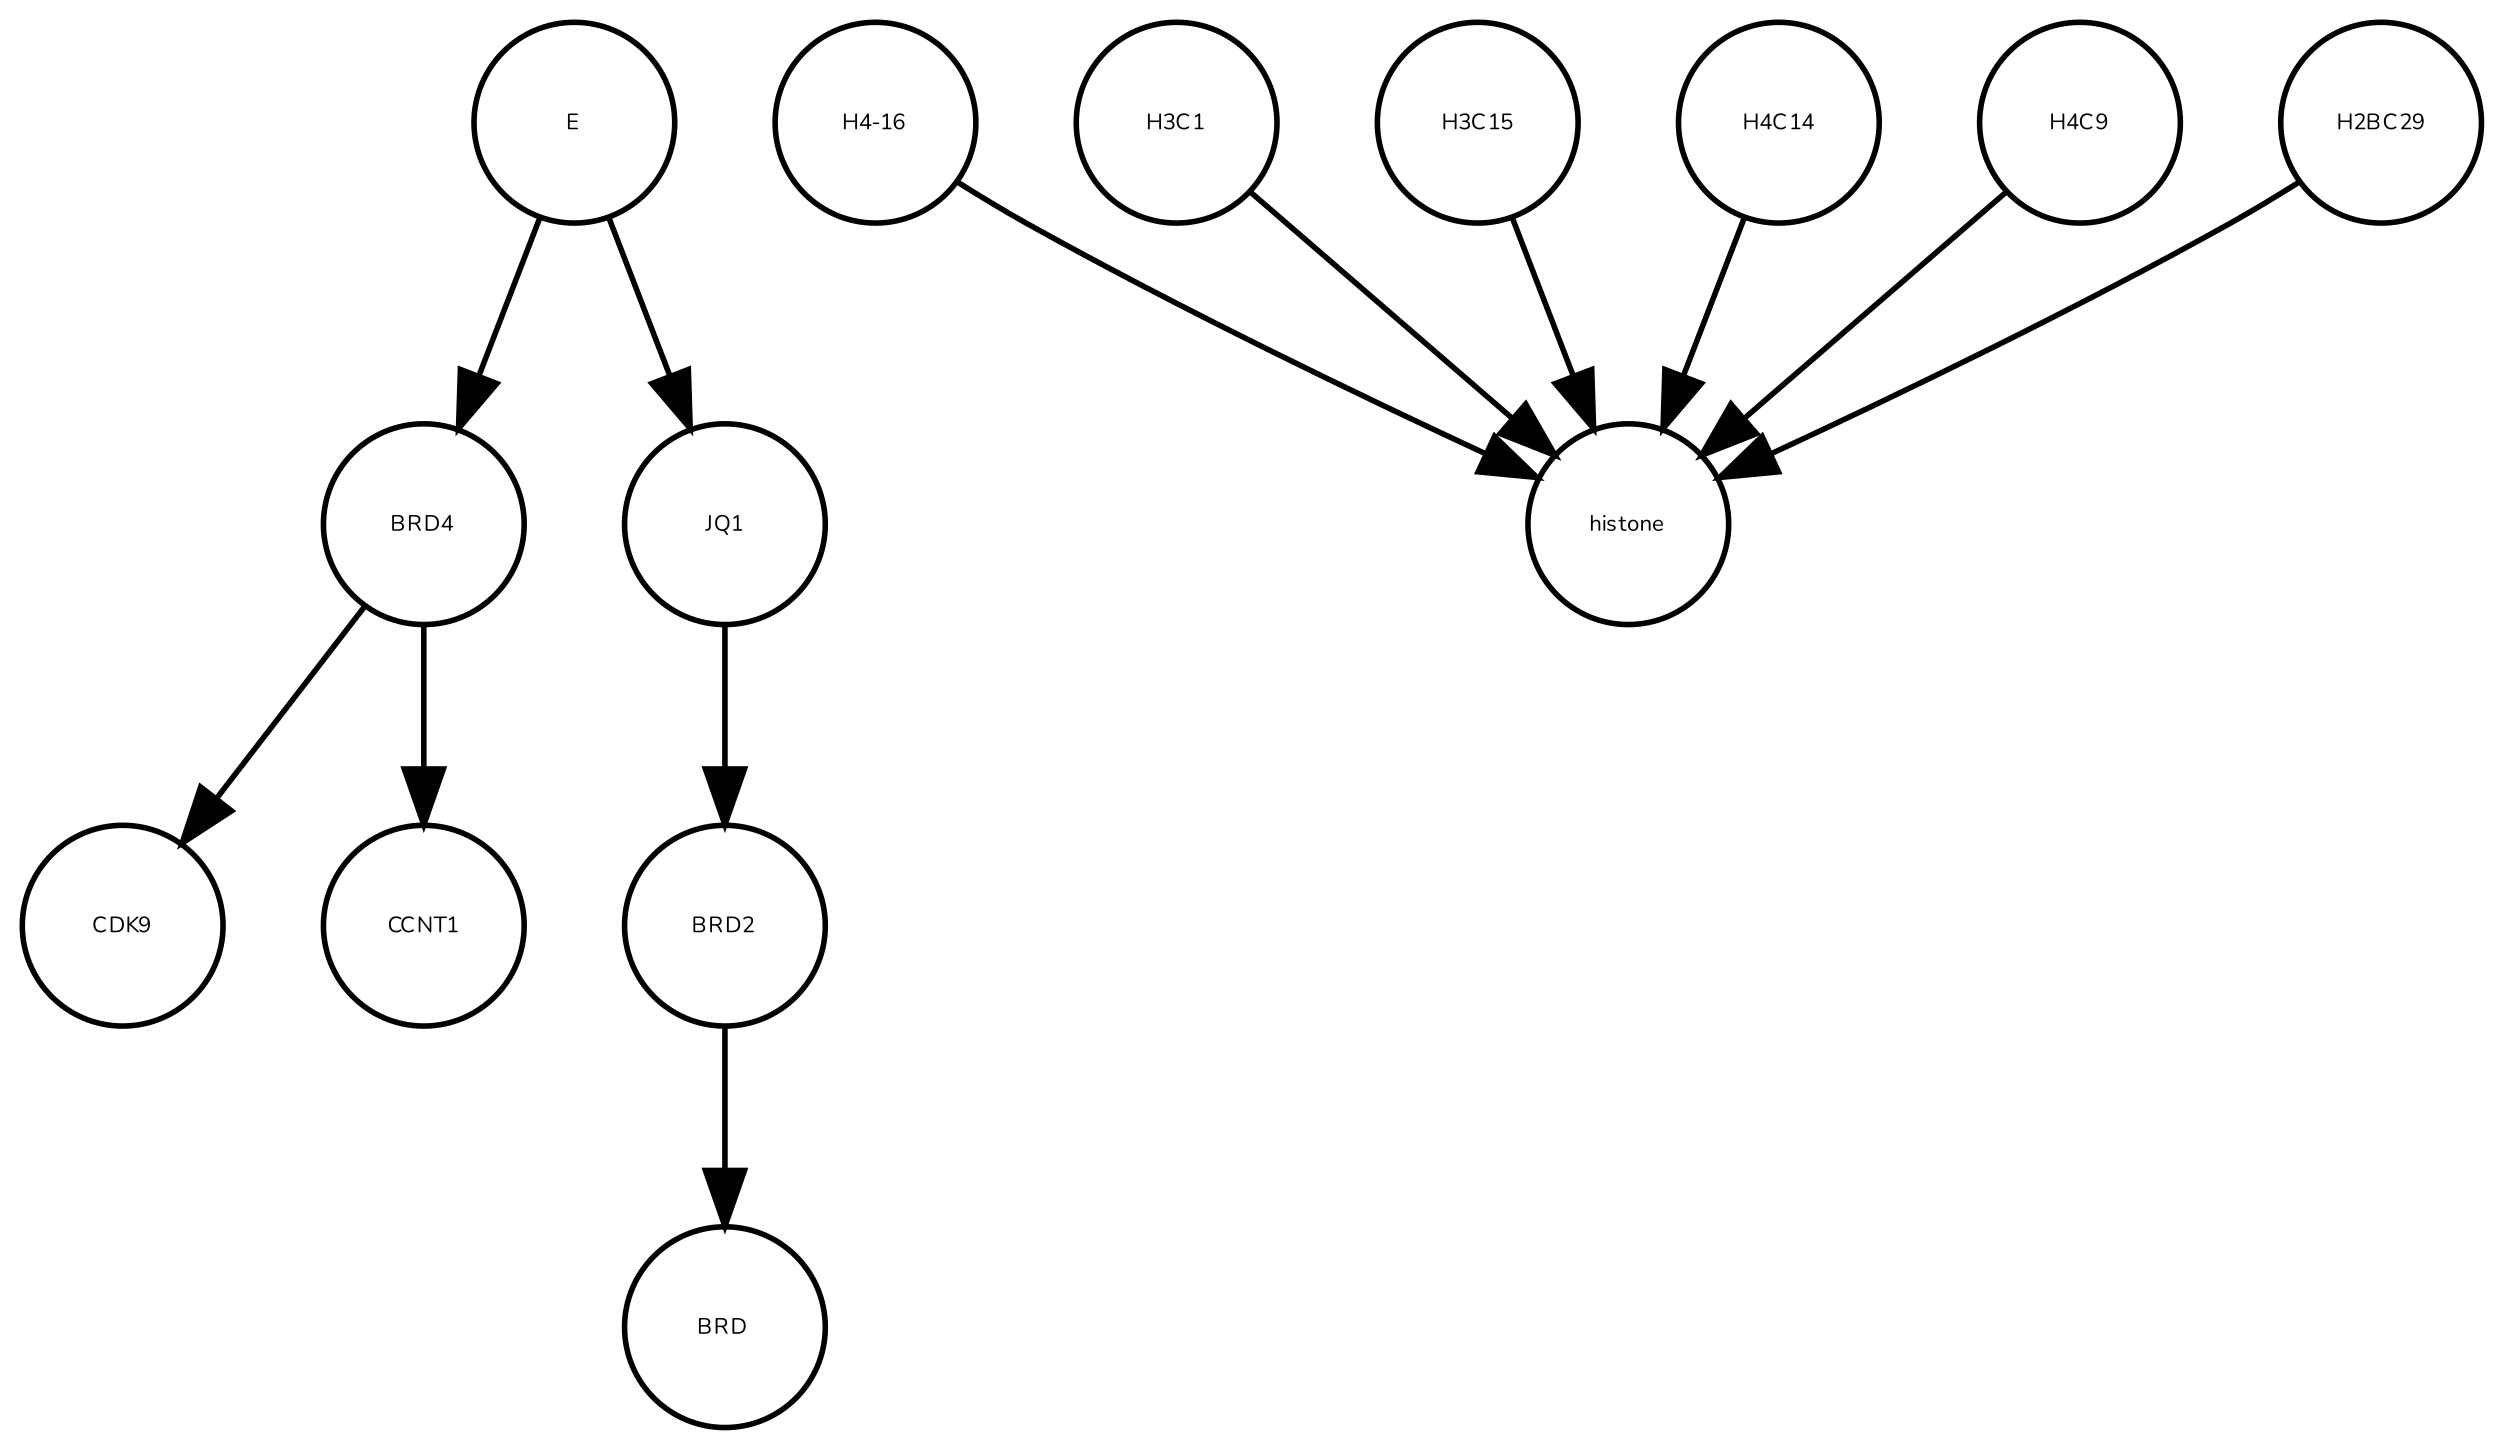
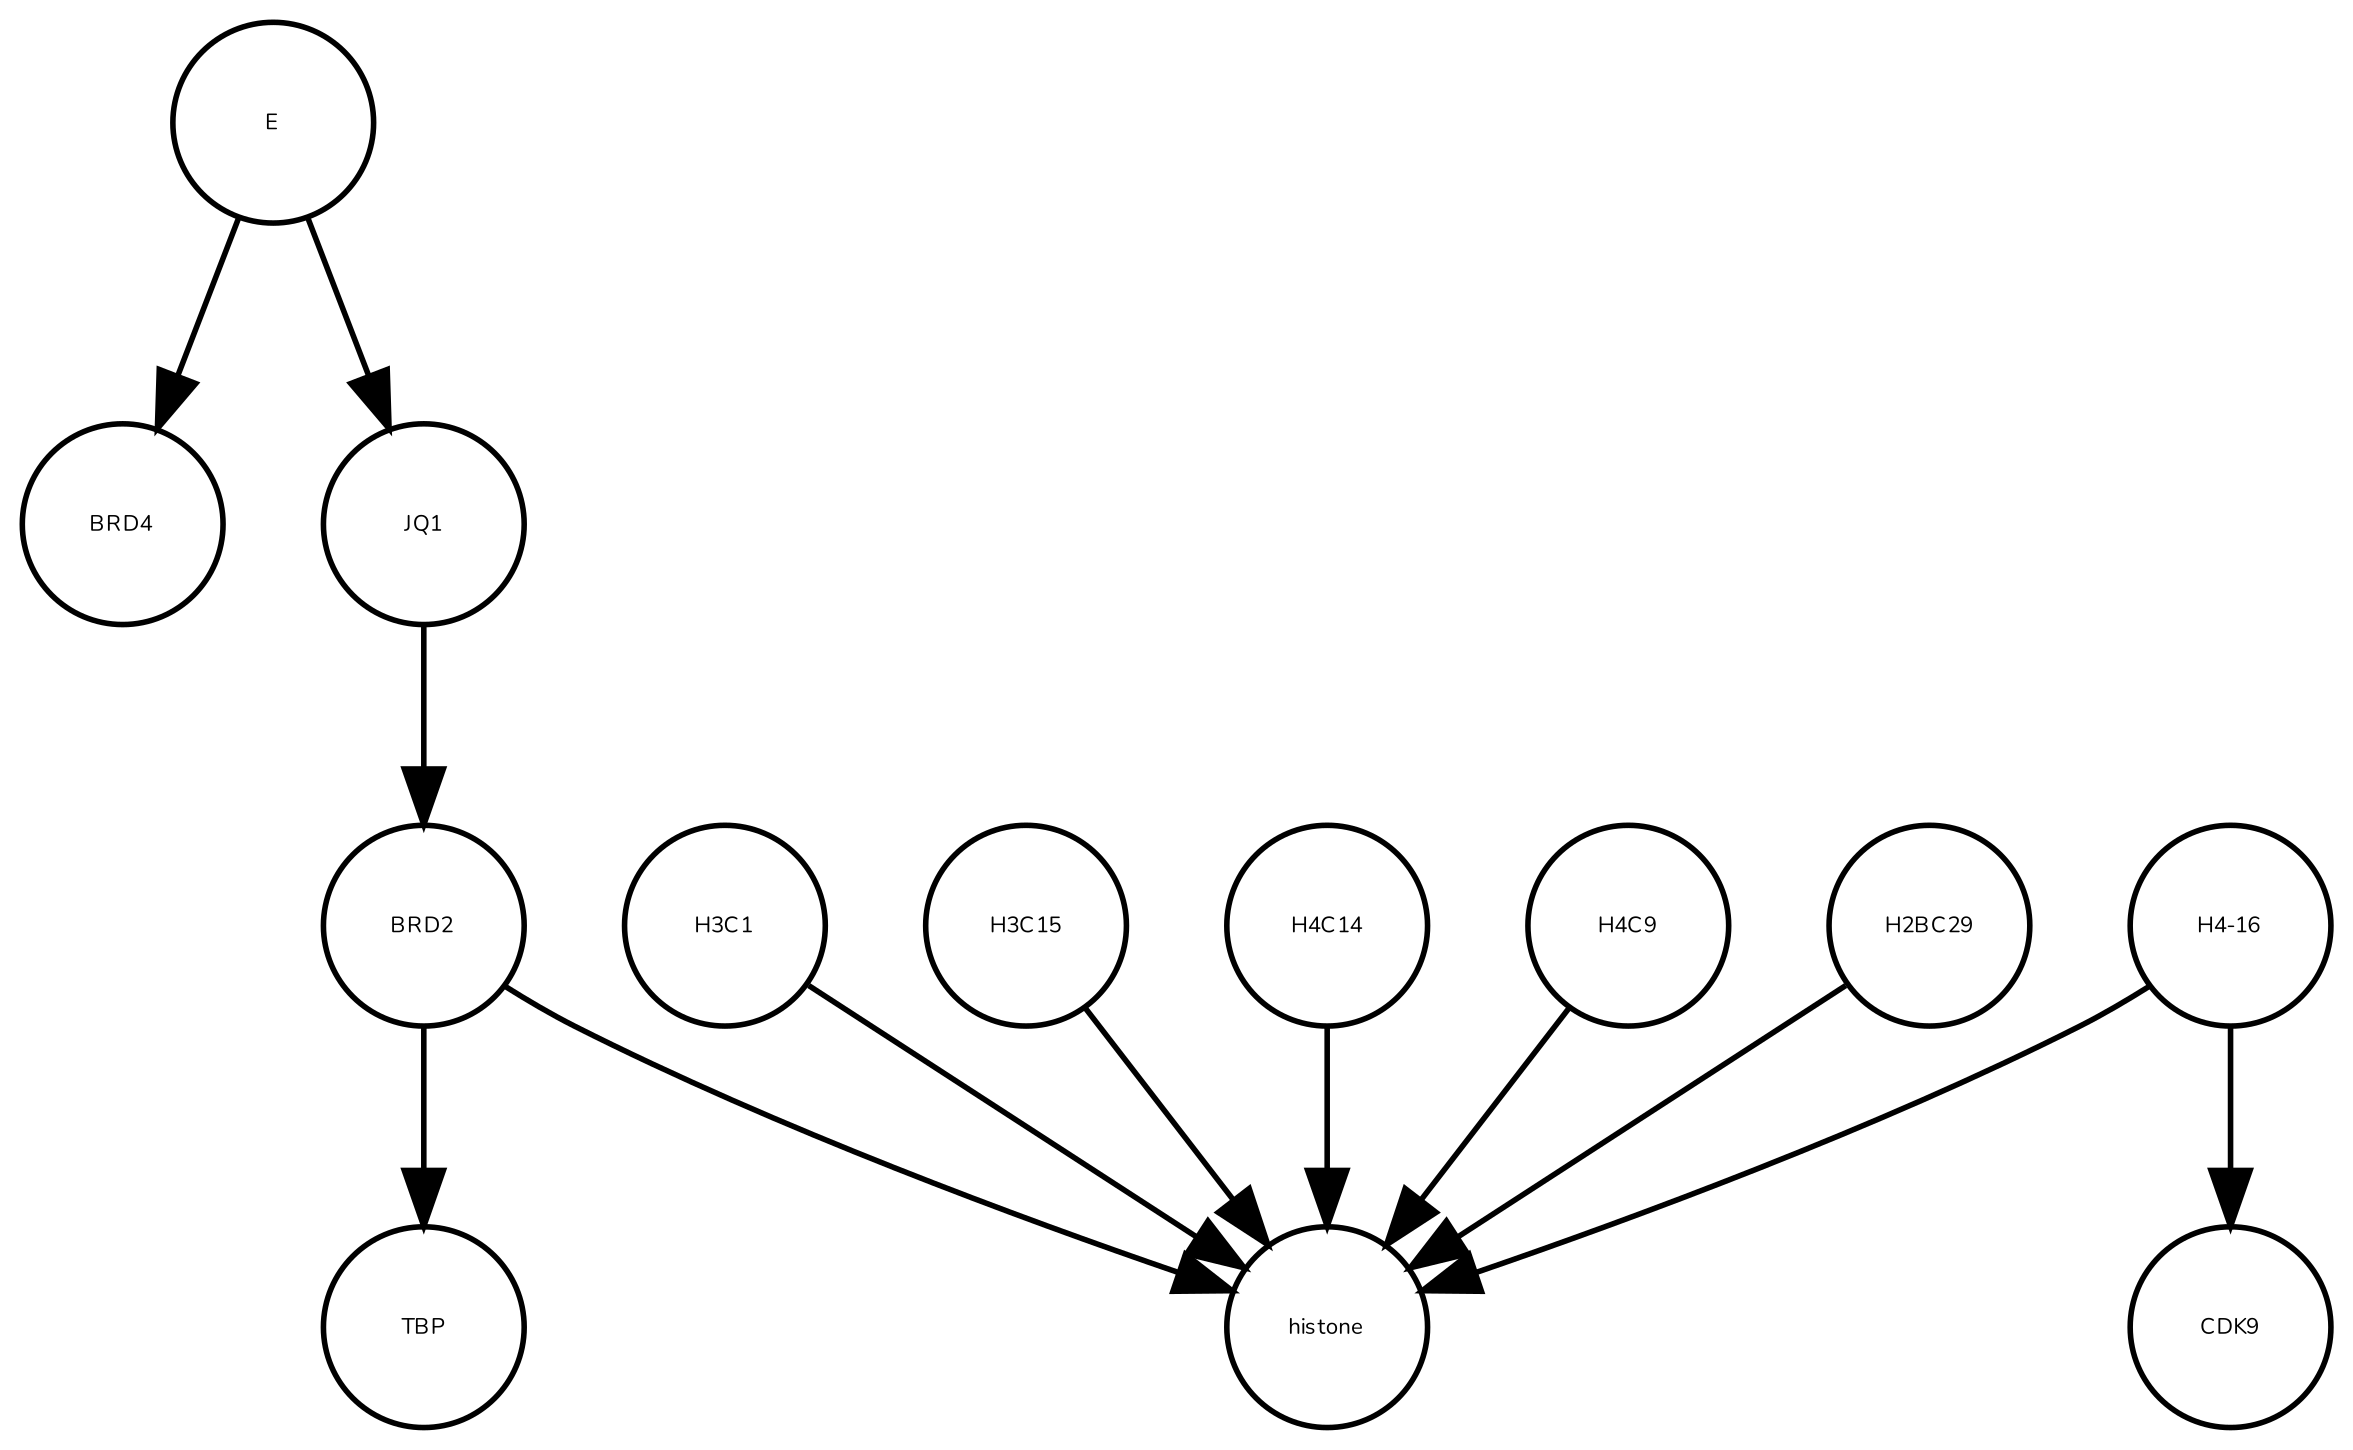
(291, 703) -> (2231, 1099)
(424, 926) -> none
none -> (835, 1144)
(725, 1327) -> (424, 1327)
